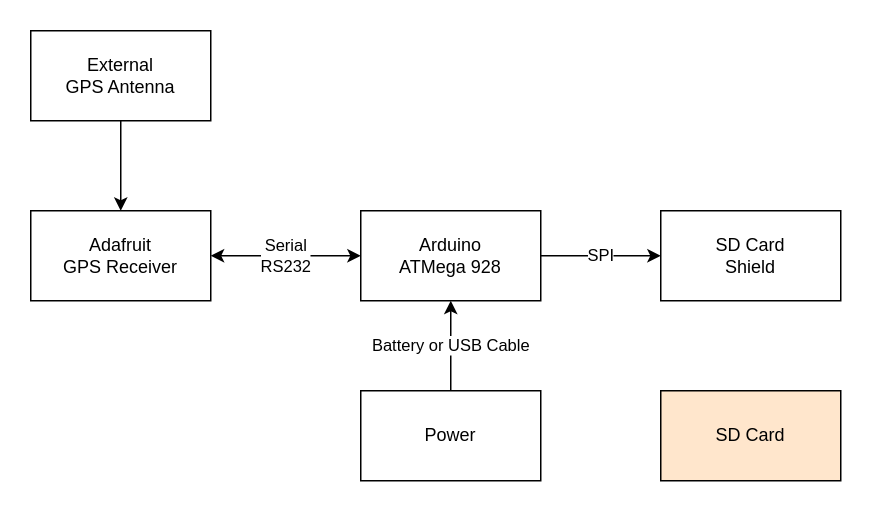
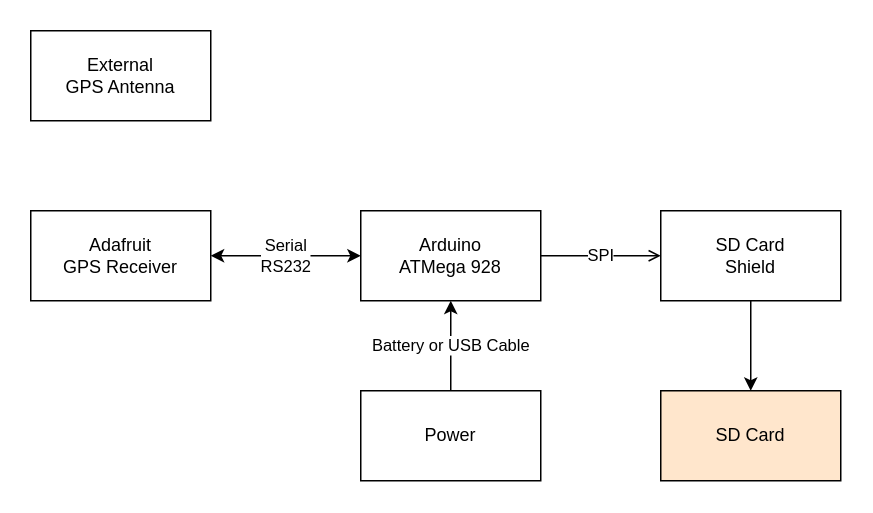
(121, 161) -> none
(649, 256) -> (651, 256)
none -> (751, 341)
